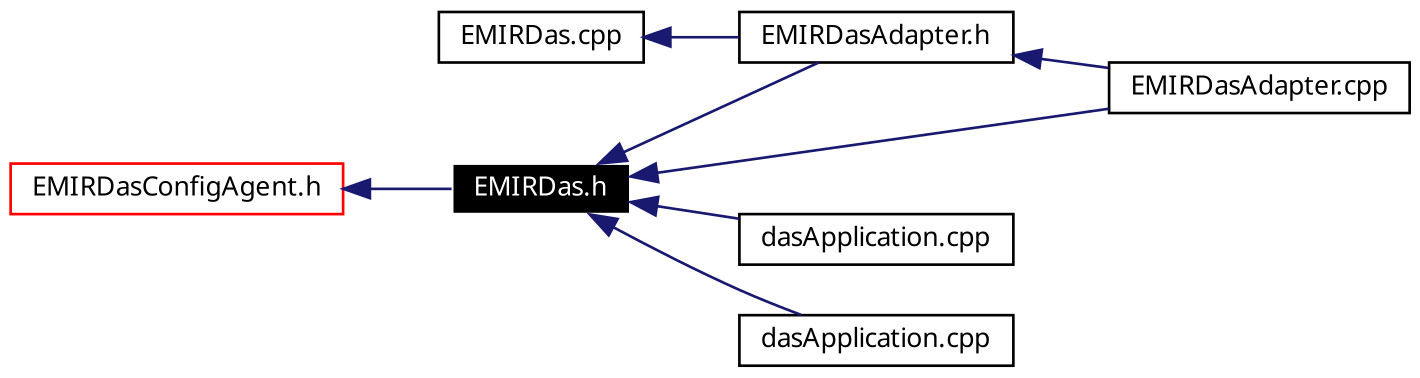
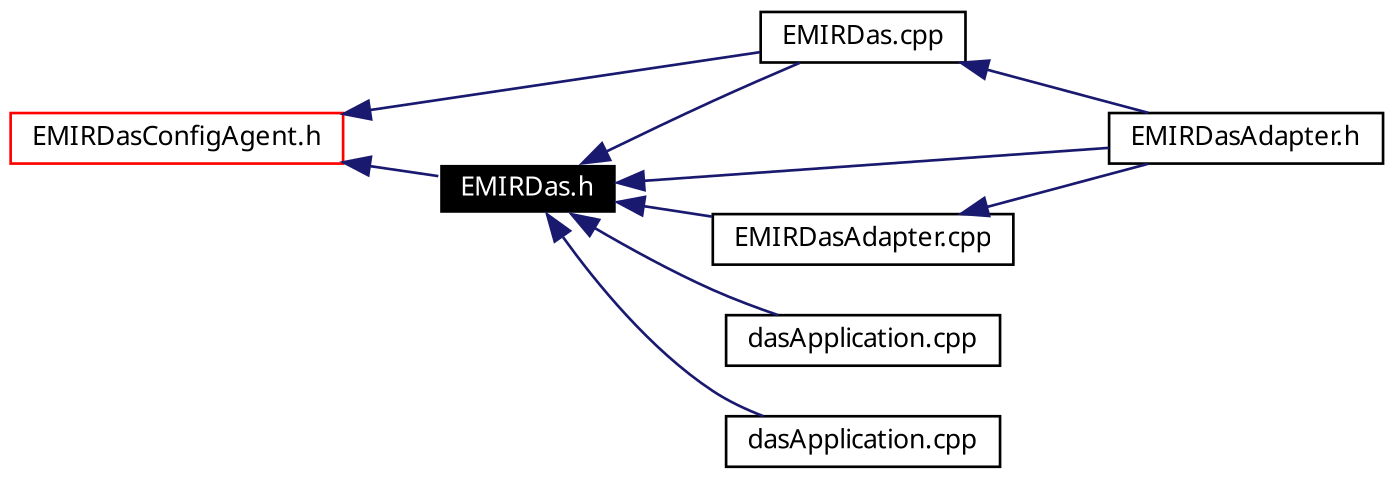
(1075, 63) -> (1067, 185)
none -> (565, 81)
none -> (703, 106)
